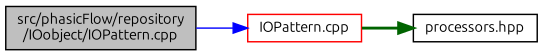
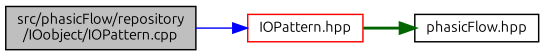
(305, 28) -> (305, 28)
(475, 28) -> (477, 28)
